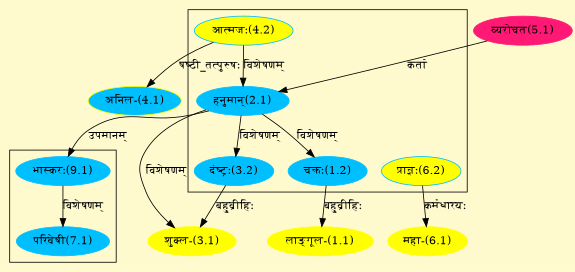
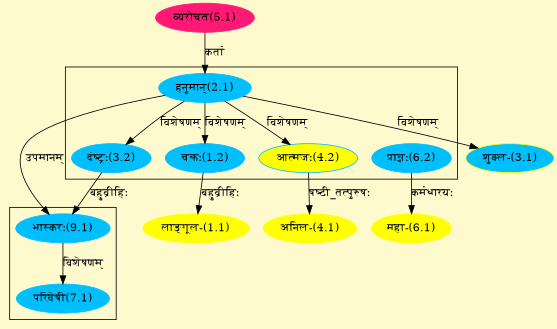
(243, 62) -> (254, 120)
(135, 101) -> (310, 228)
(421, 171) -> (412, 158)
(215, 203) -> (90, 190)
(192, 241) -> (510, 158)
